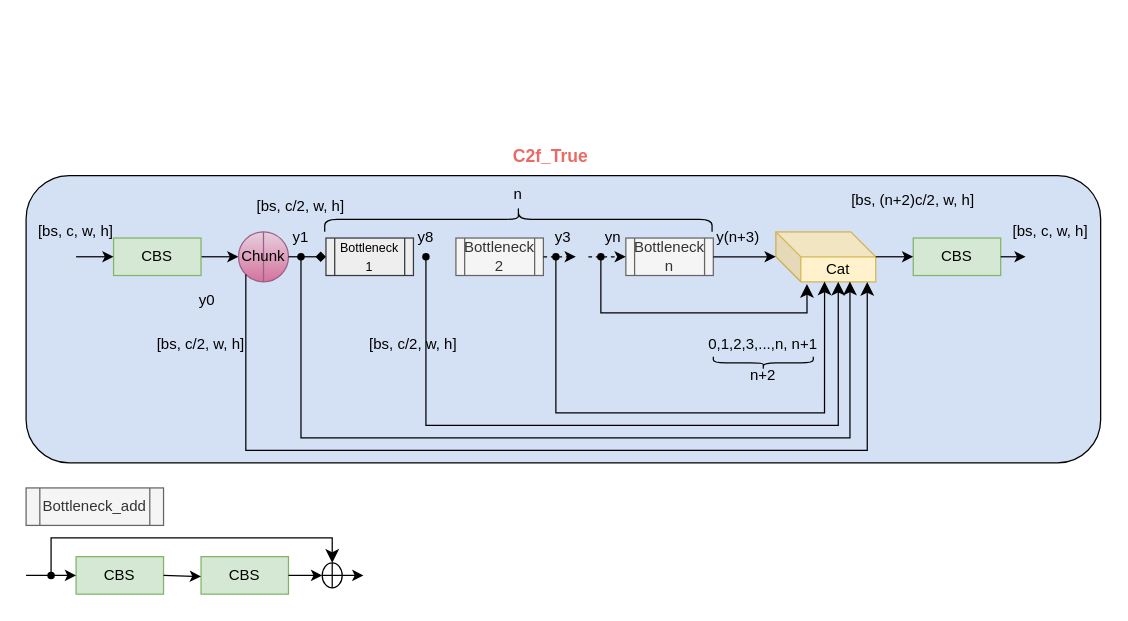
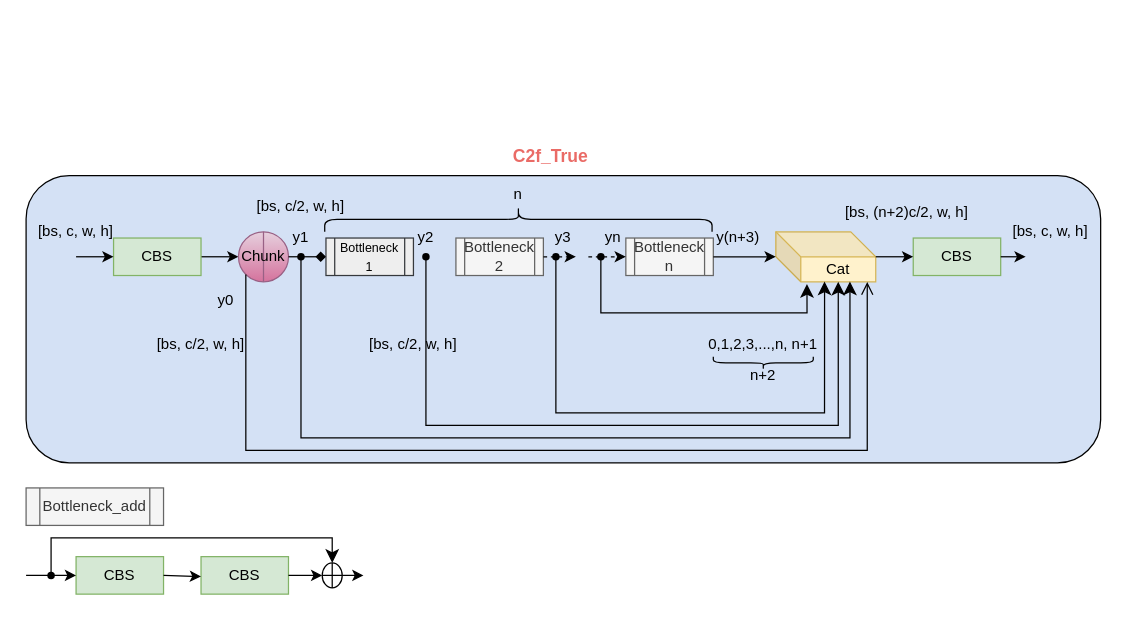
(913, 201) -> (907, 213)
(426, 238) -> (426, 238)
(867, 294) -> (867, 290)
(207, 301) -> (226, 301)
